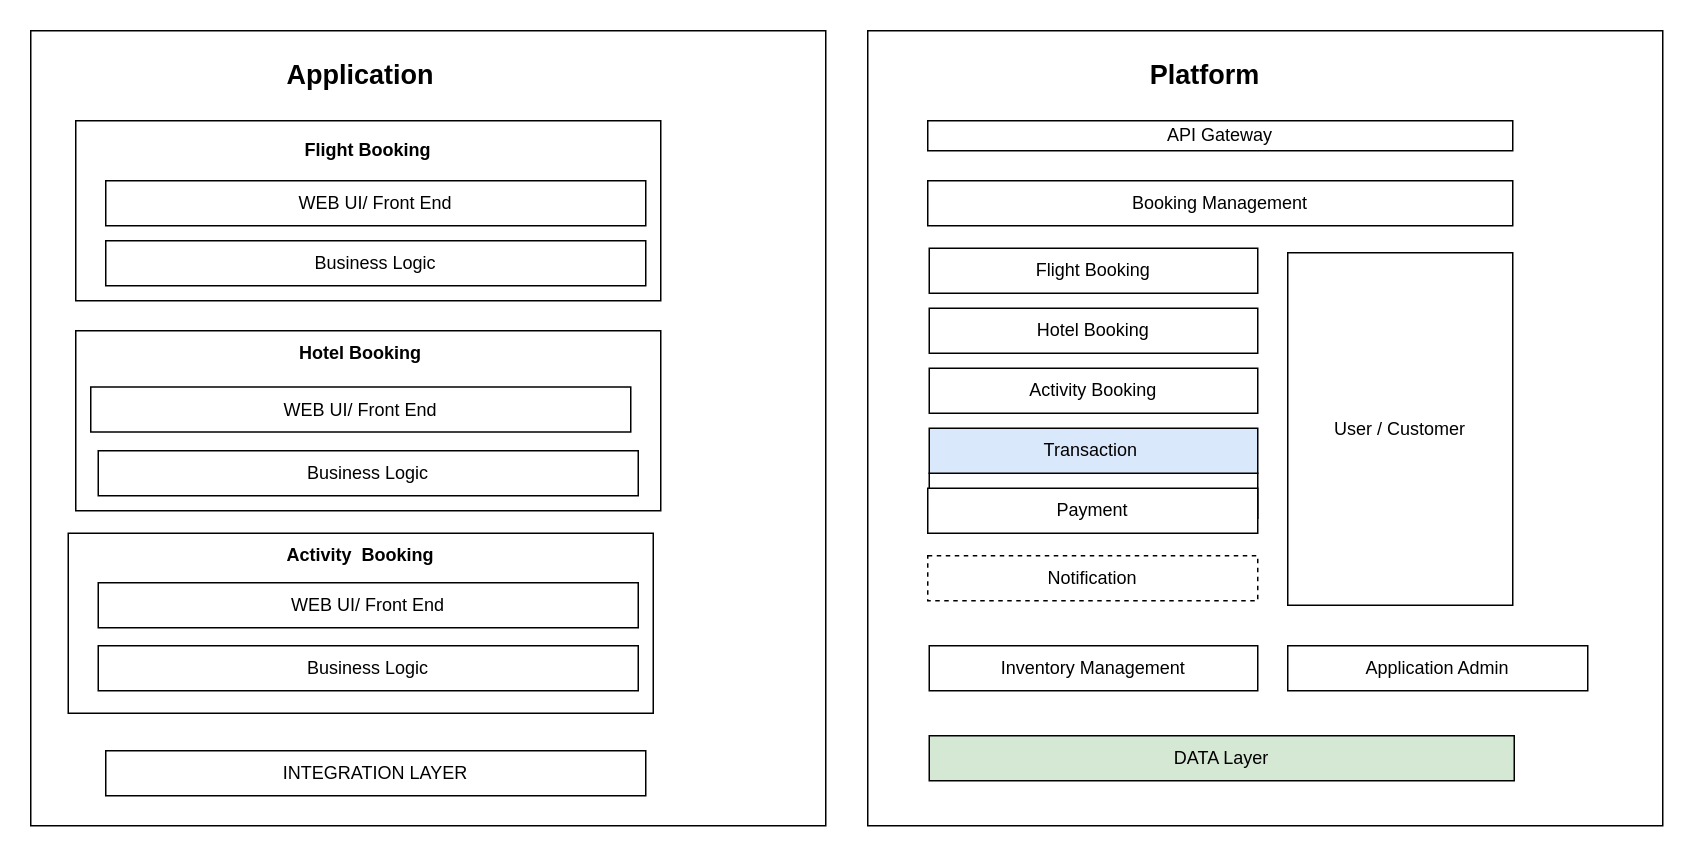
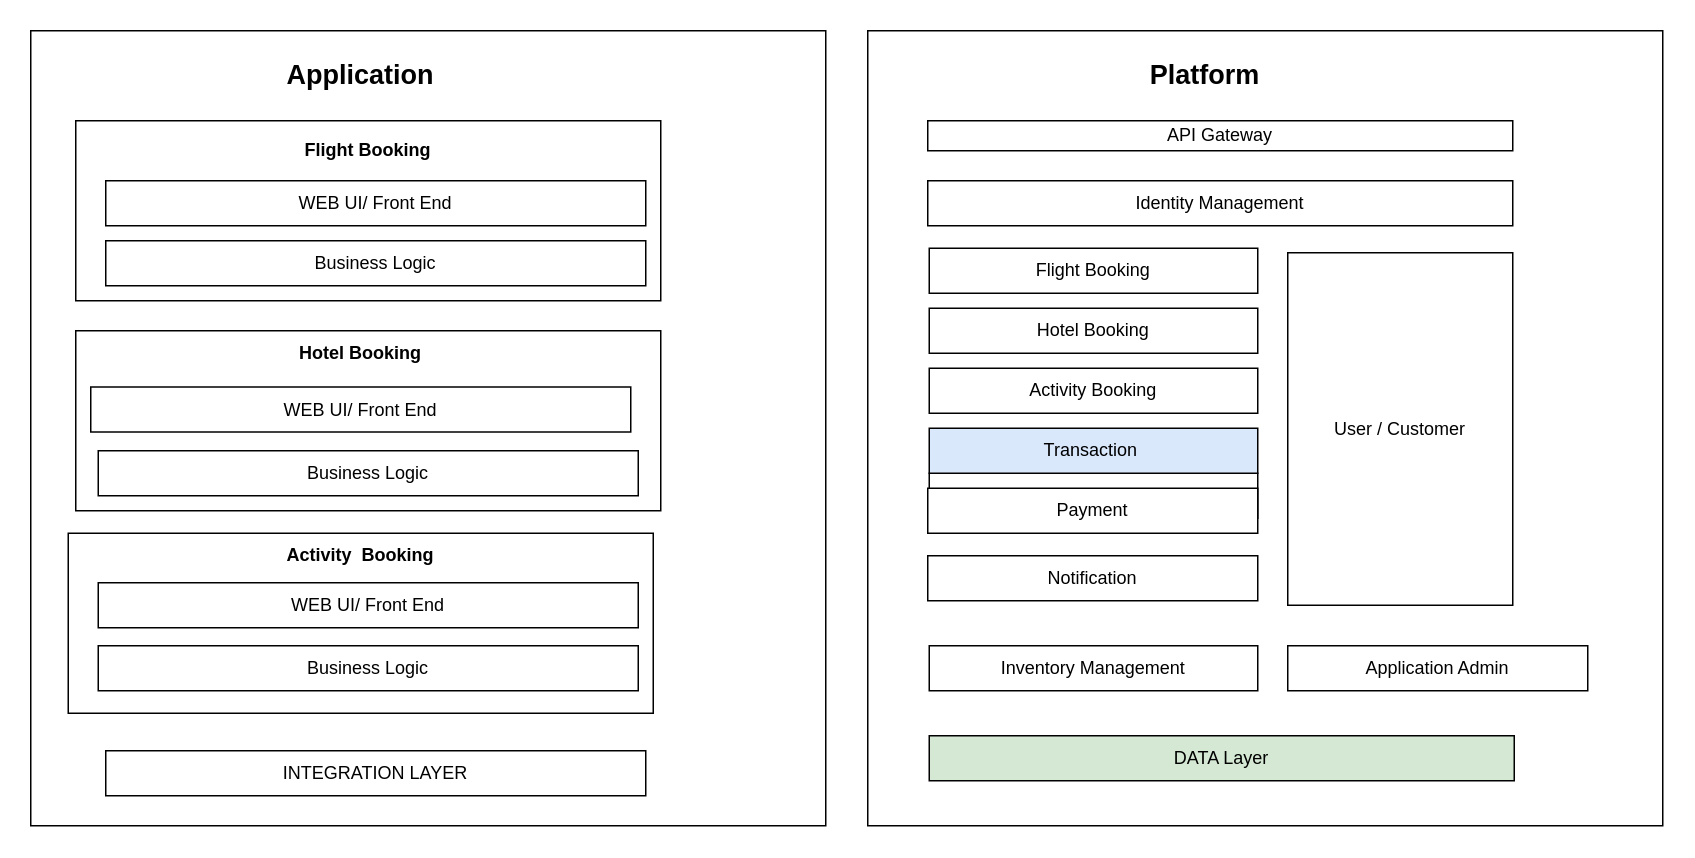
(1220, 203) -> (1220, 203)
(1093, 578) -> (1093, 578)
